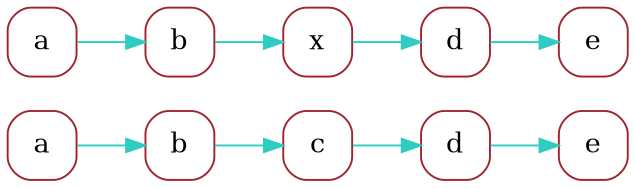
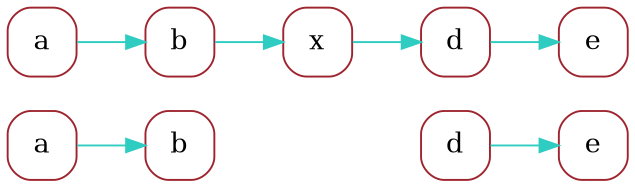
(318, 145) -> none
